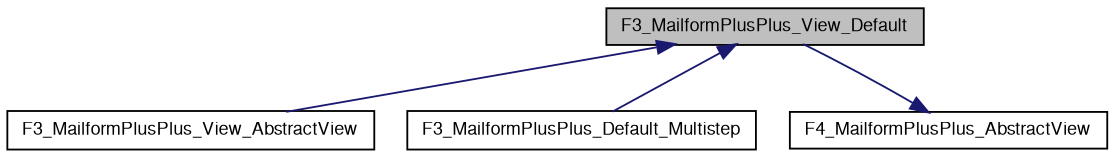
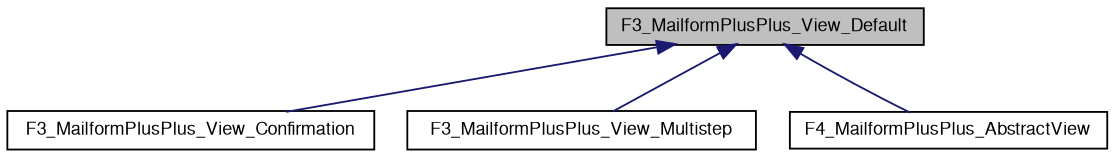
(858, 73) -> (855, 84)
(191, 130) -> (191, 130)
(582, 130) -> (582, 130)
